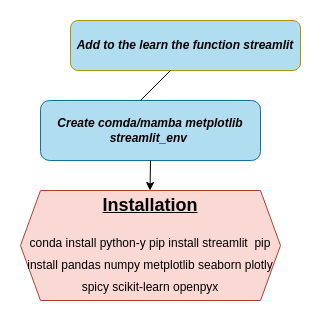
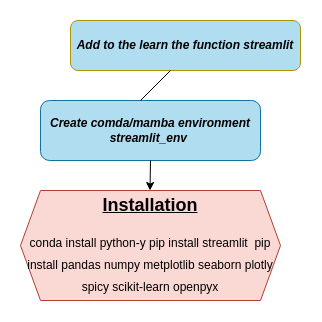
(151, 131) -> (151, 131)
